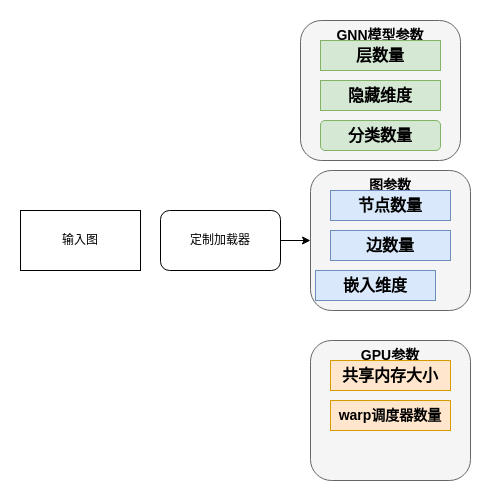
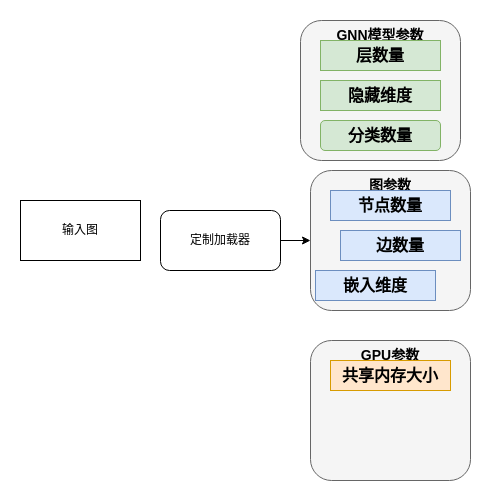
(81, 241) -> (81, 231)
(391, 246) -> (401, 246)
(391, 416) -> none
